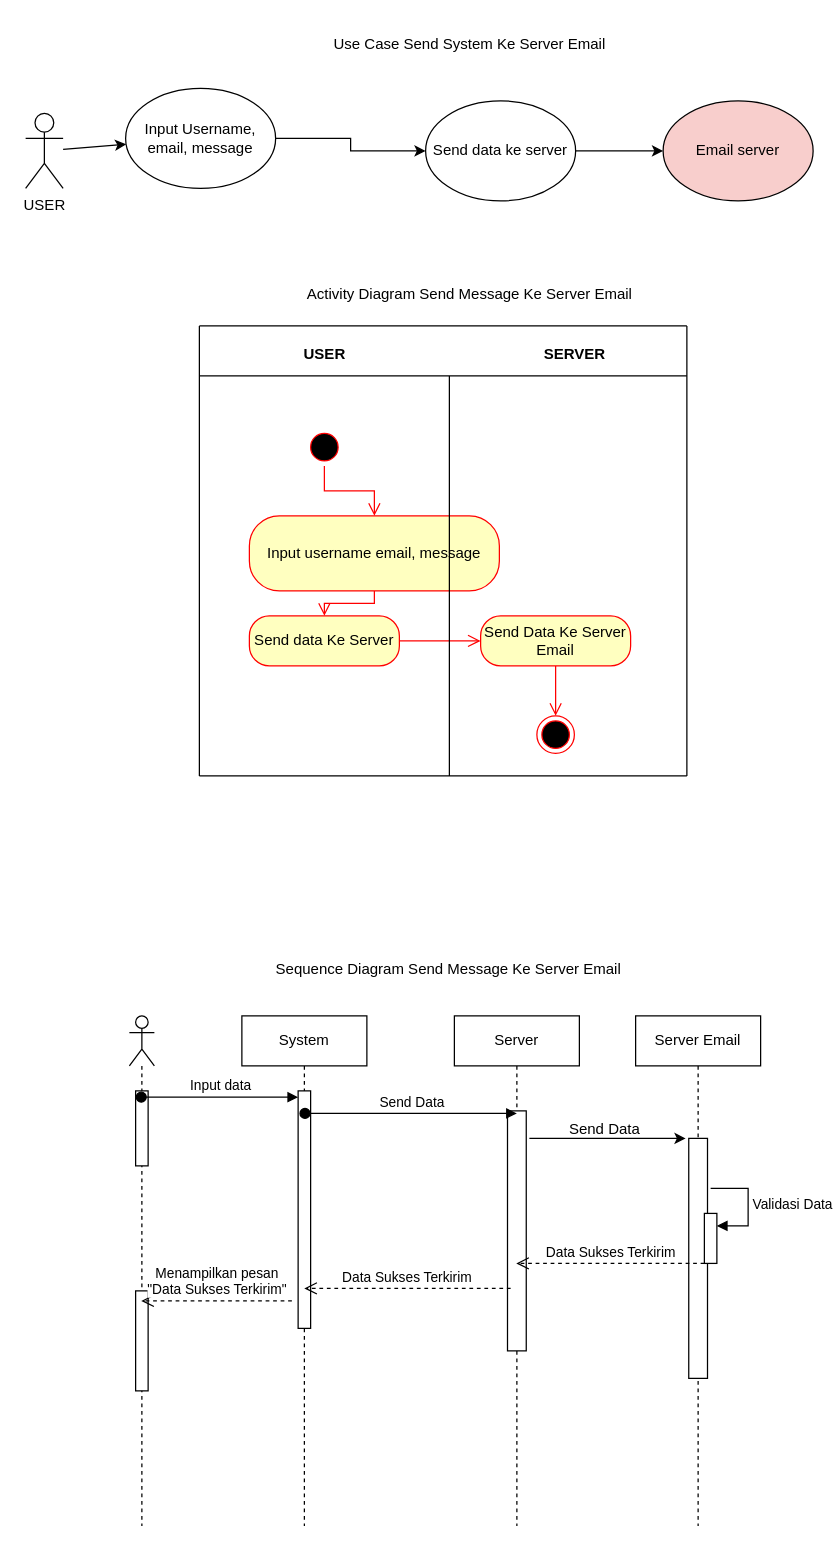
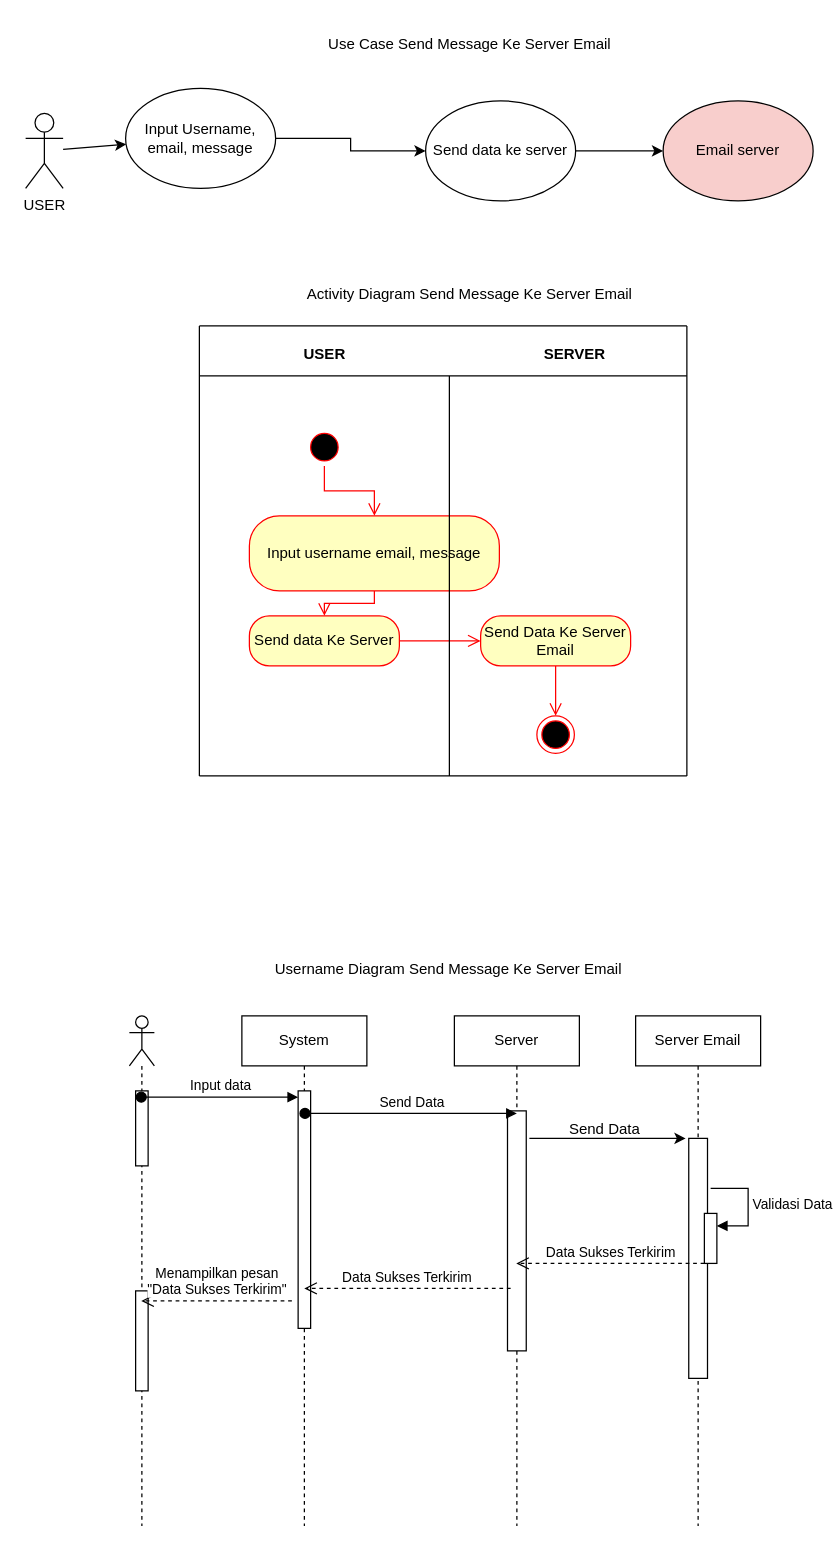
(470, 44) -> (470, 44)
(449, 969) -> (449, 969)
